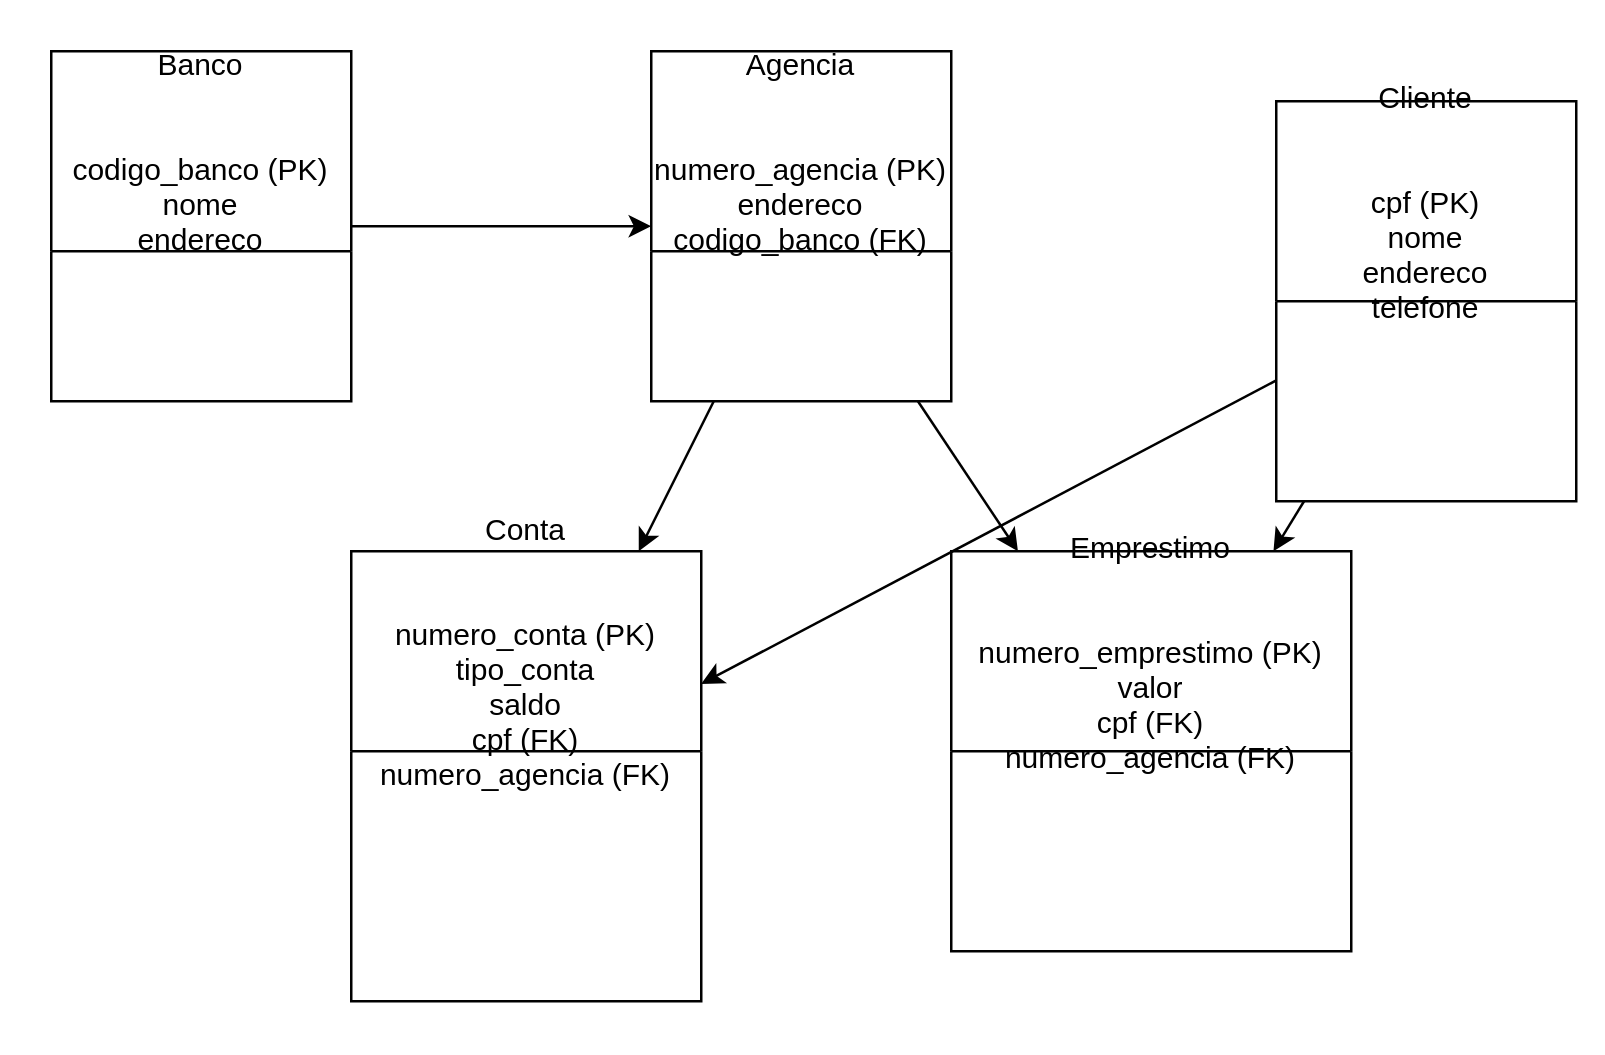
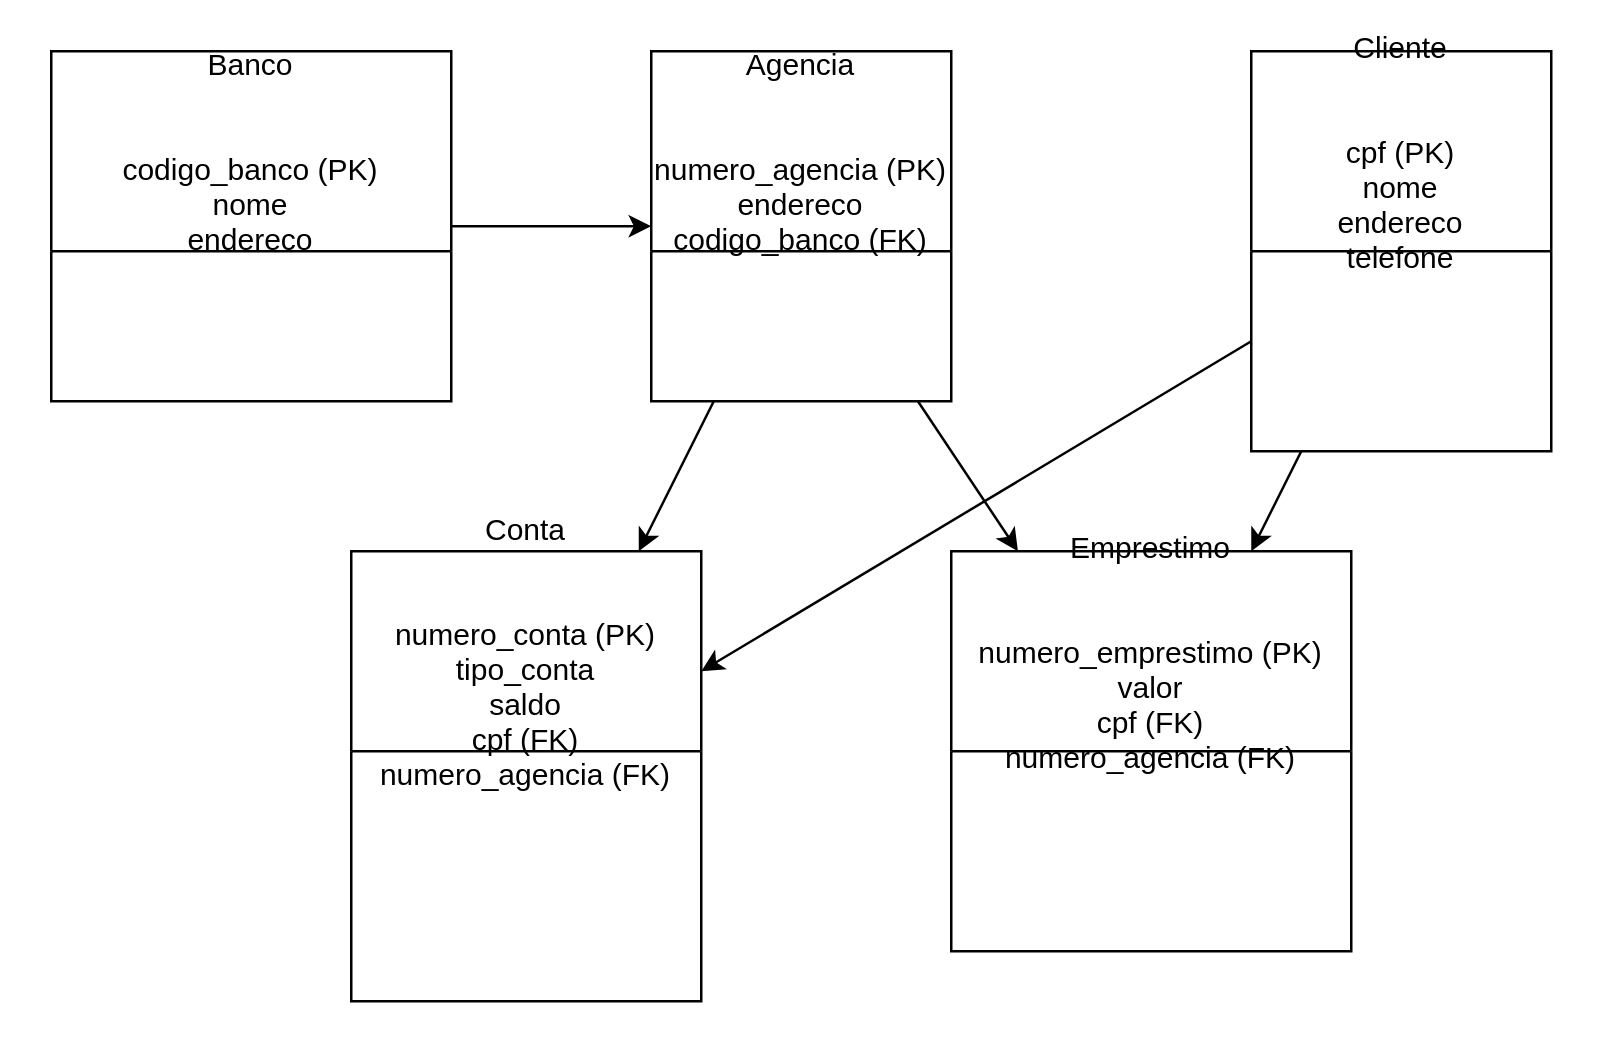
(201, 226) -> (251, 226)
(1426, 301) -> (1401, 251)
